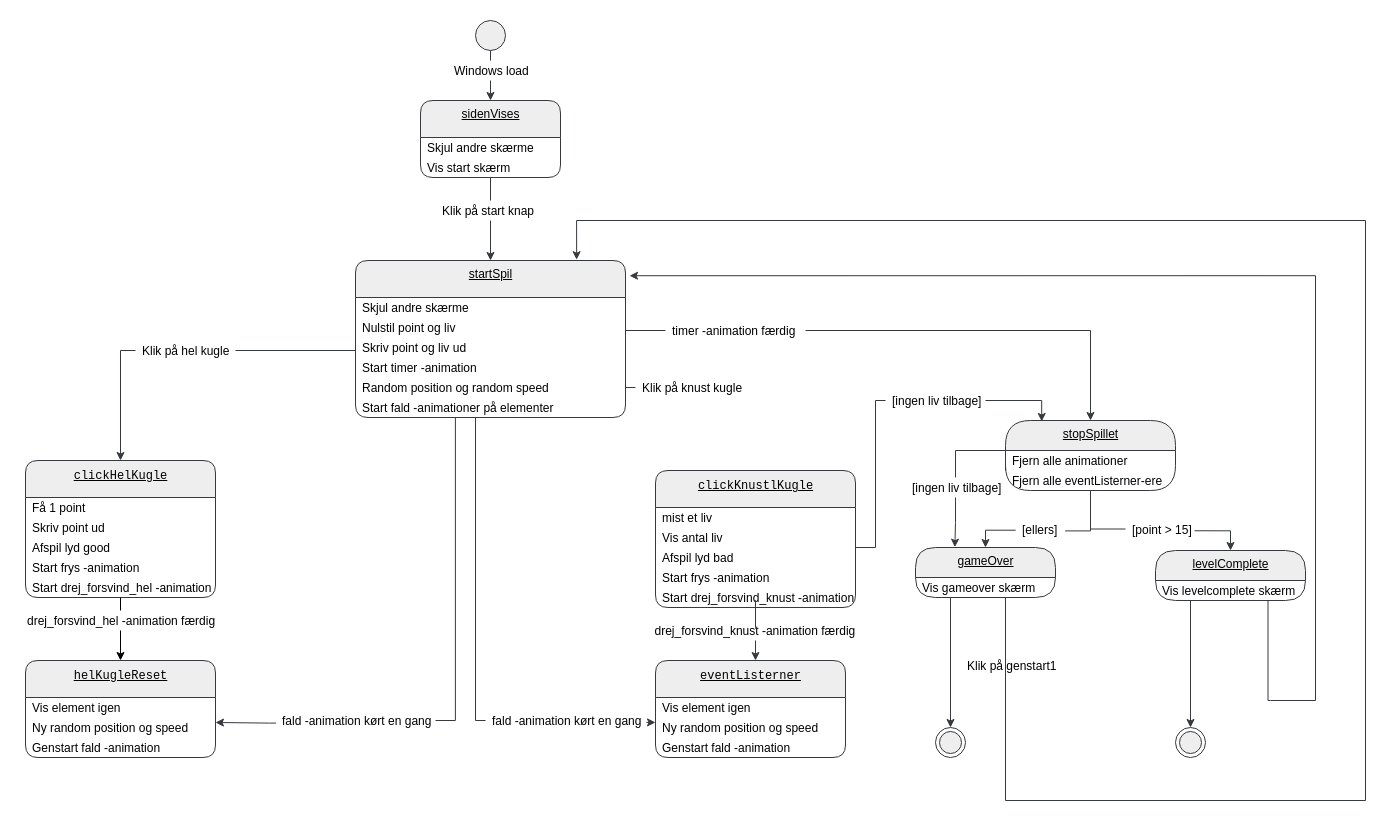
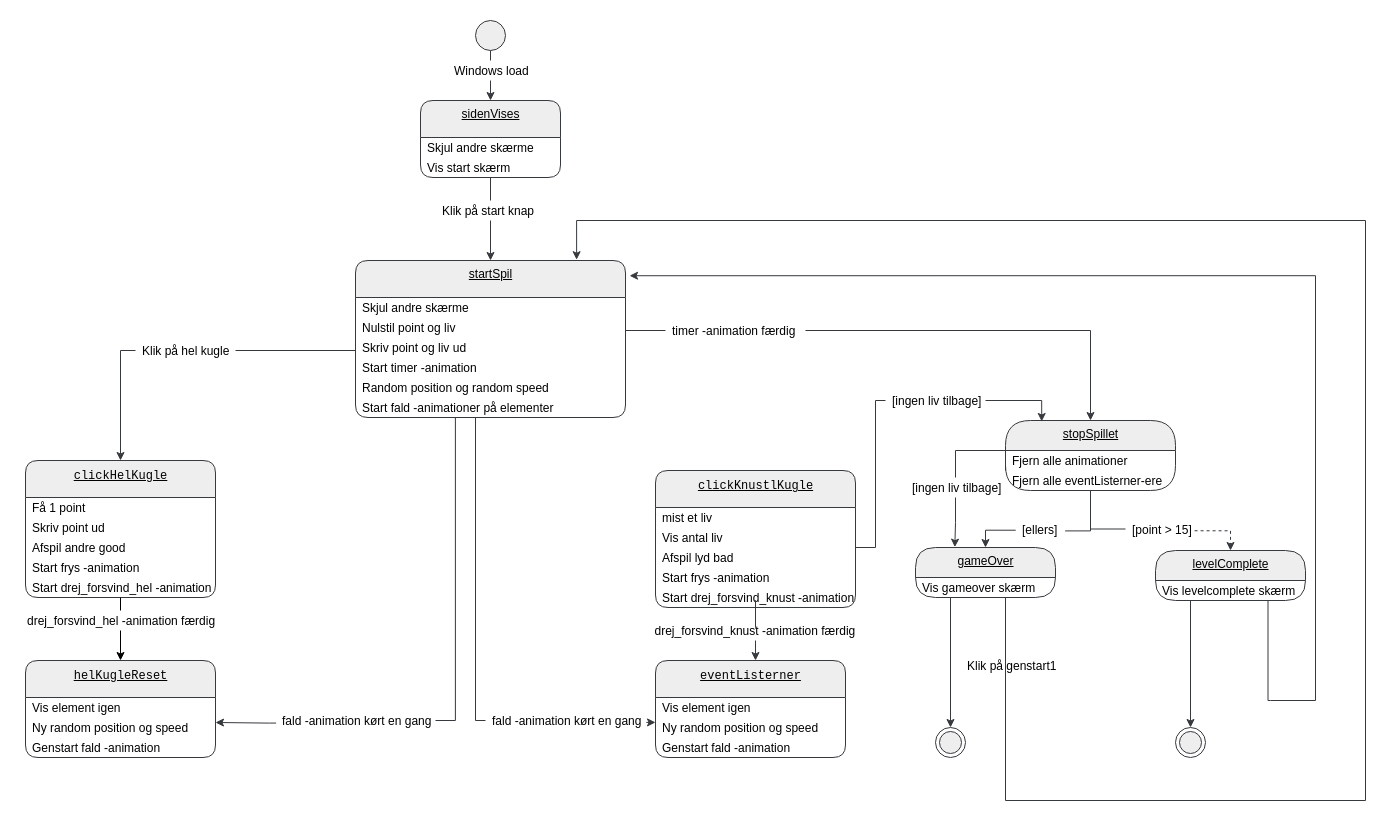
(632, 388) -> none
(691, 388) -> none
(1219, 531) -> (1219, 531)
(75, 548) -> (83, 548)
